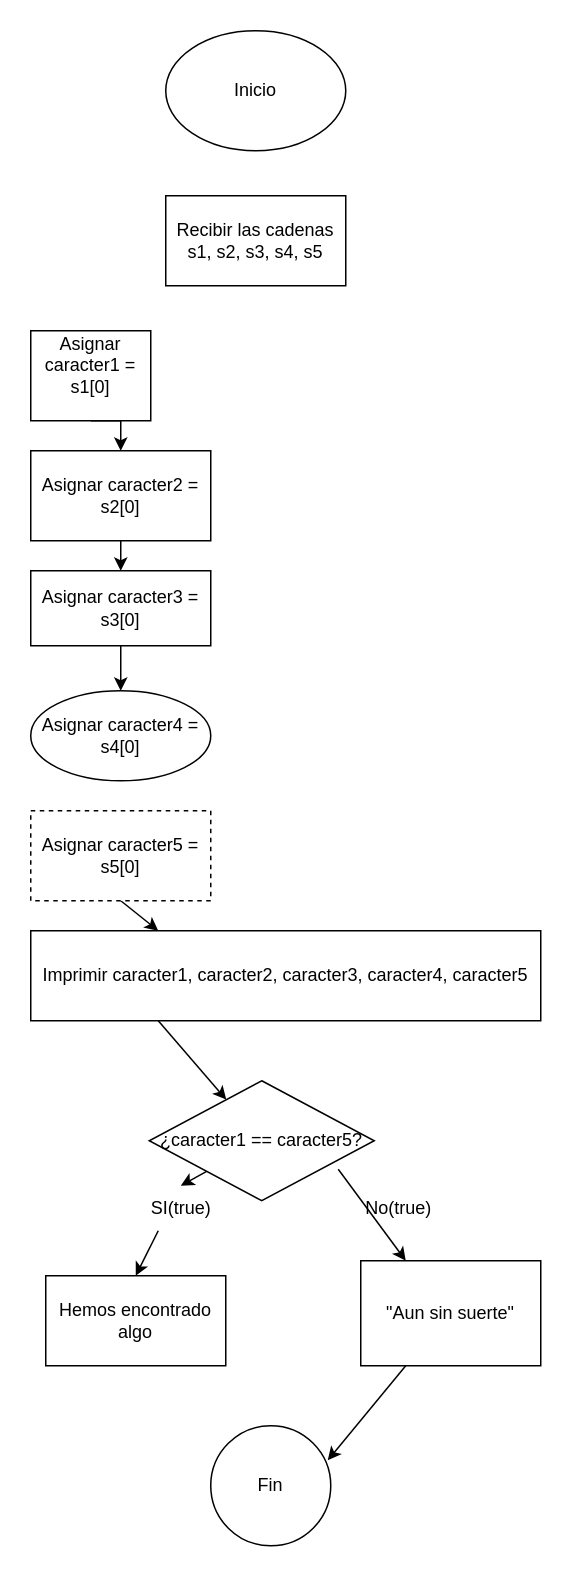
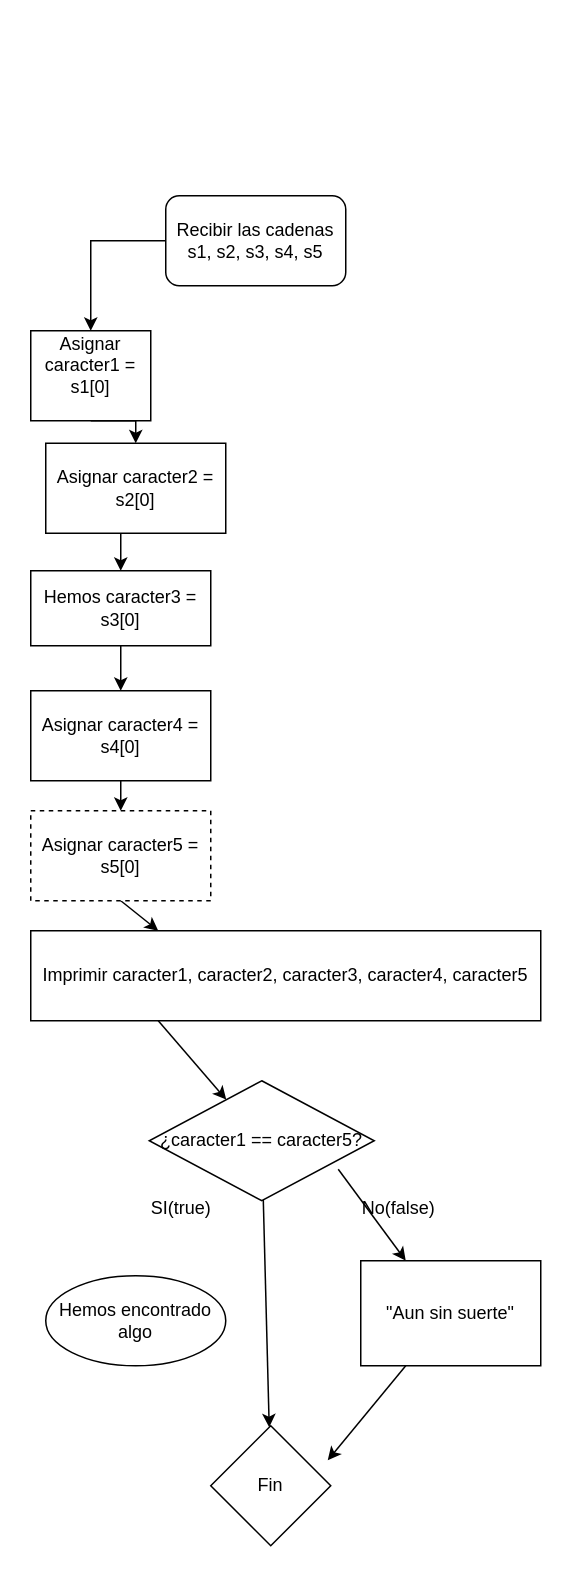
(256, 91) -> none
(256, 241) -> (256, 241)
none -> (91, 243)
(121, 496) -> (136, 488)
(121, 608) -> (121, 608)
(121, 736) -> (121, 736)
none -> (121, 791)
(198, 1176) -> (266, 1308)
(399, 1208) -> (399, 1208)
(149, 1249) -> none
(136, 1321) -> (136, 1321)
(271, 1486) -> (271, 1486)
